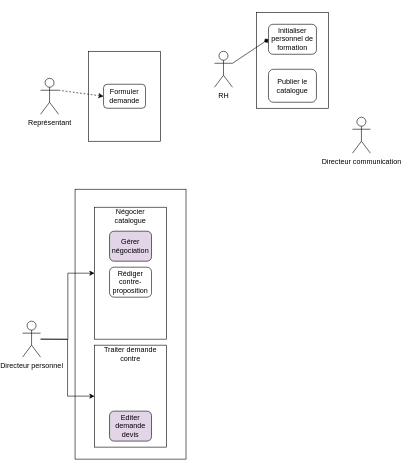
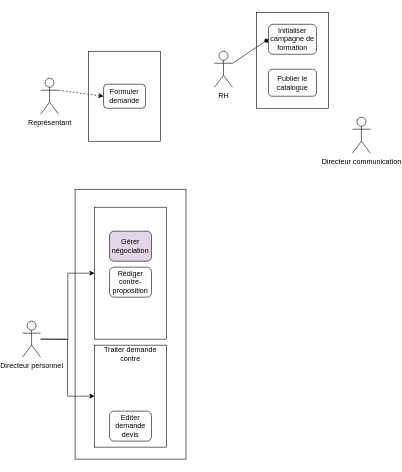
(293, 39) -> (293, 39)
(293, 86) -> (293, 83)
(131, 216) -> none
(131, 426) -> (131, 426)
